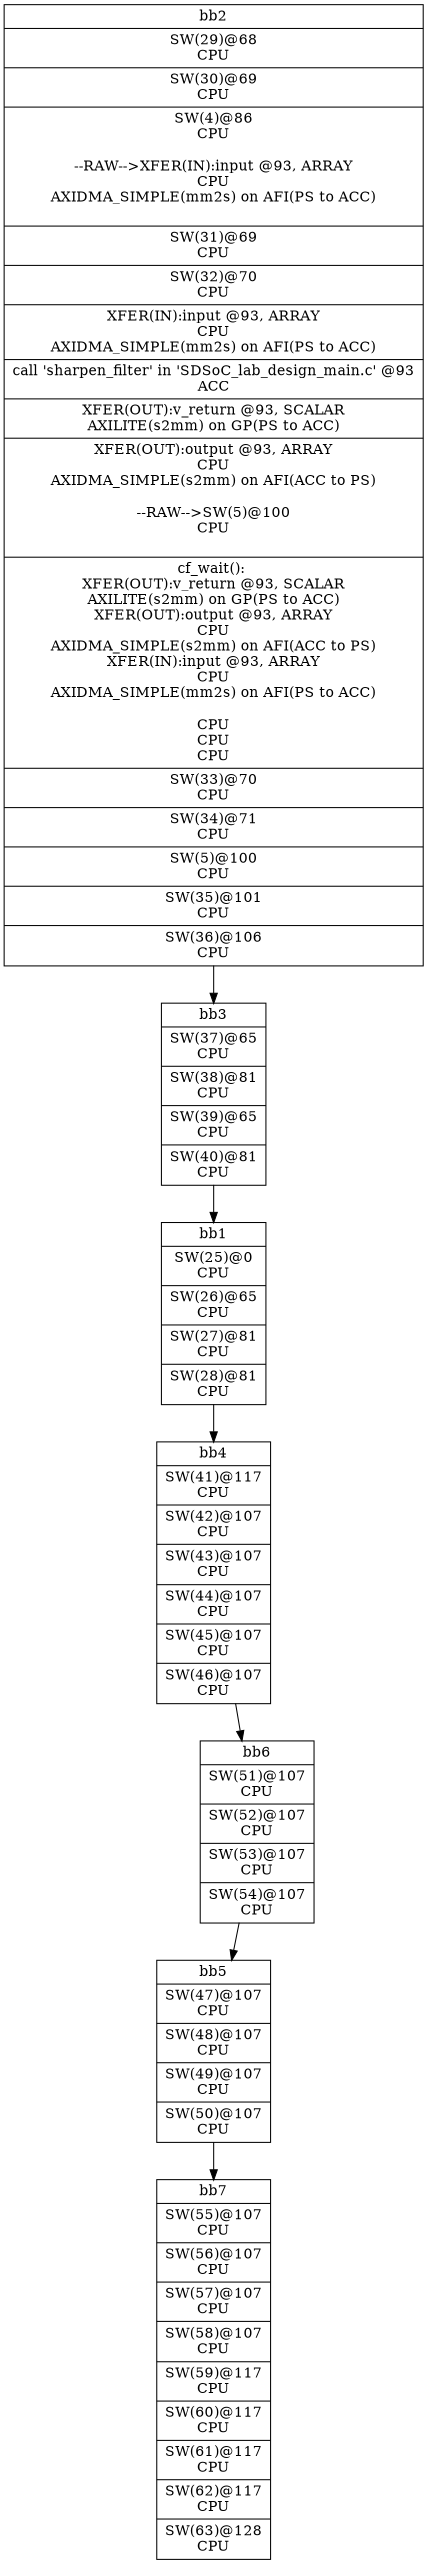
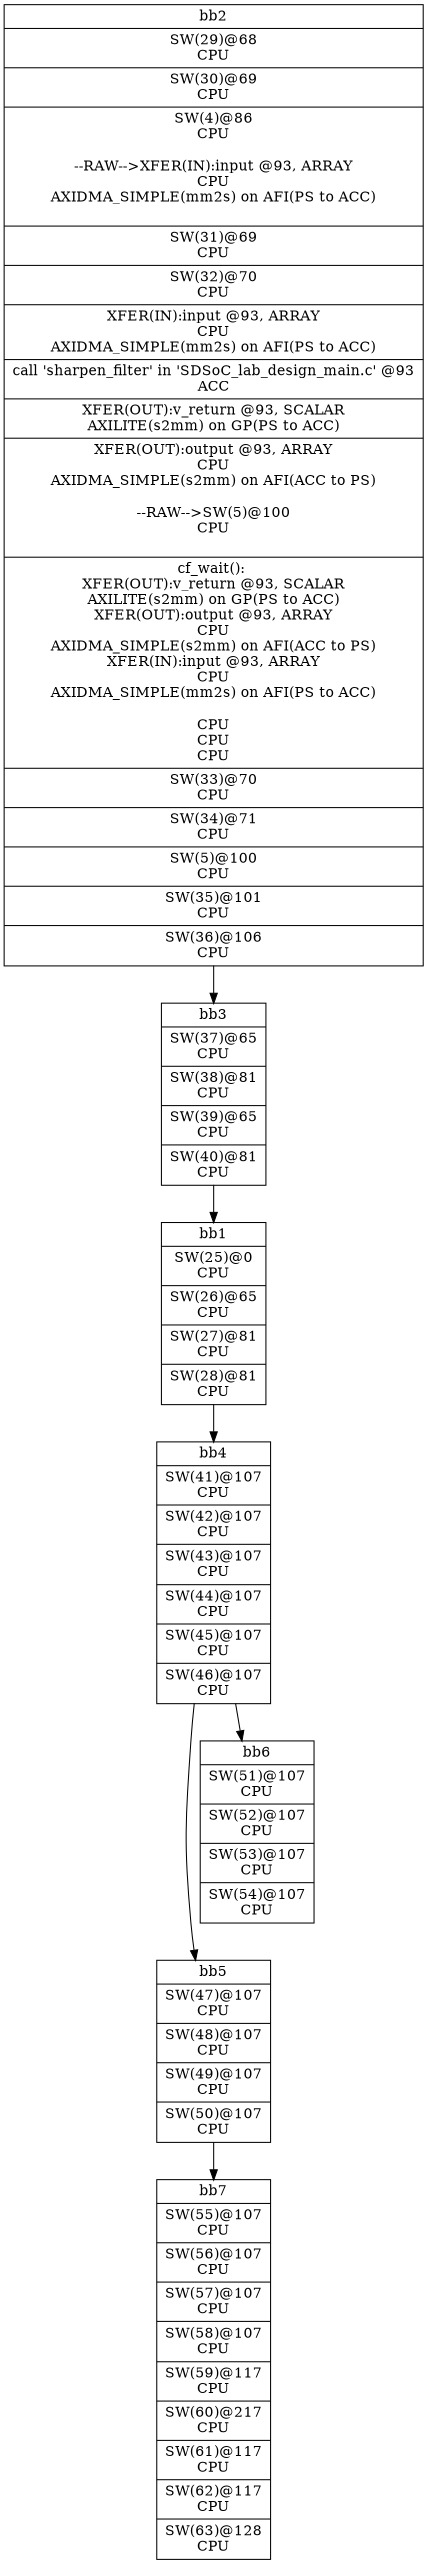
(214, 1477) -> (214, 1477)
(236, 1936) -> (186, 1827)
(214, 2412) -> (214, 2412)
